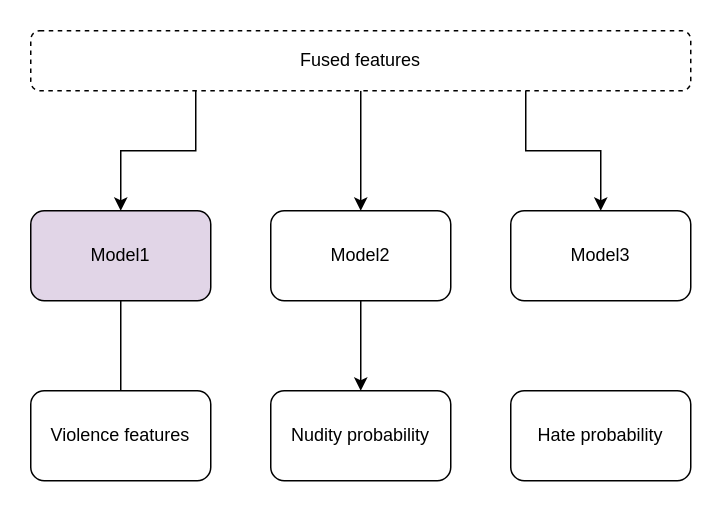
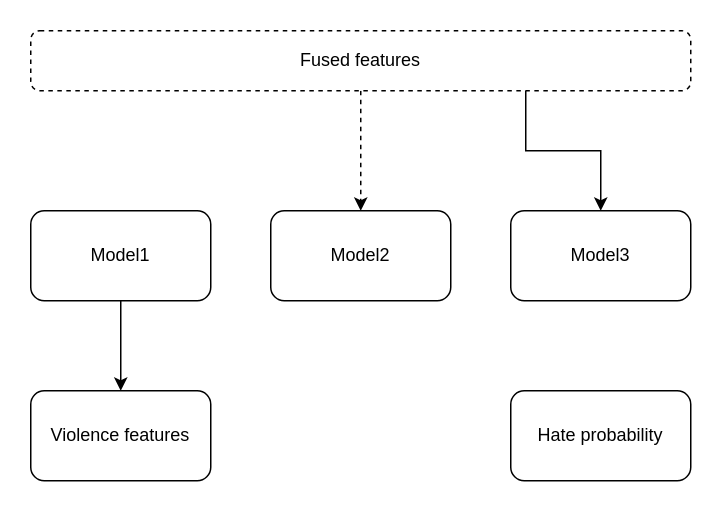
(361, 146) -> (361, 146)
(164, 151) -> none
(121, 256) -> (121, 256)
(361, 341) -> none
(121, 383) -> (121, 379)
(361, 436) -> none
